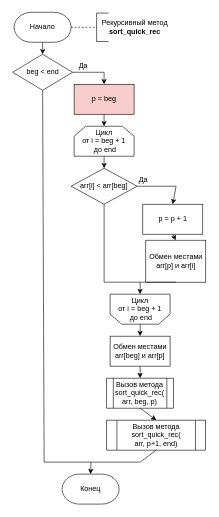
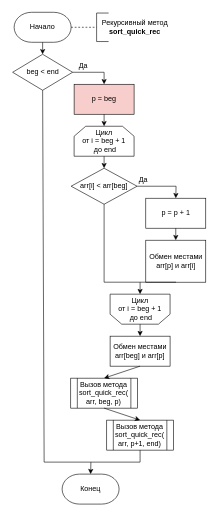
(173, 219) -> (176, 213)
(140, 393) -> (104, 393)
(156, 435) -> (140, 435)
